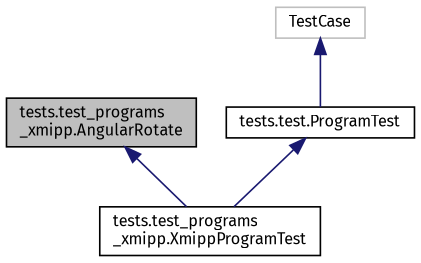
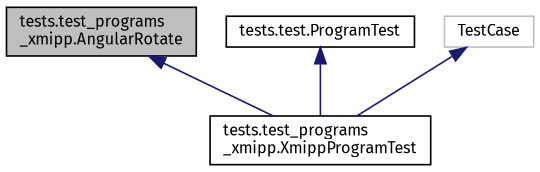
(320, 81) -> (404, 86)
